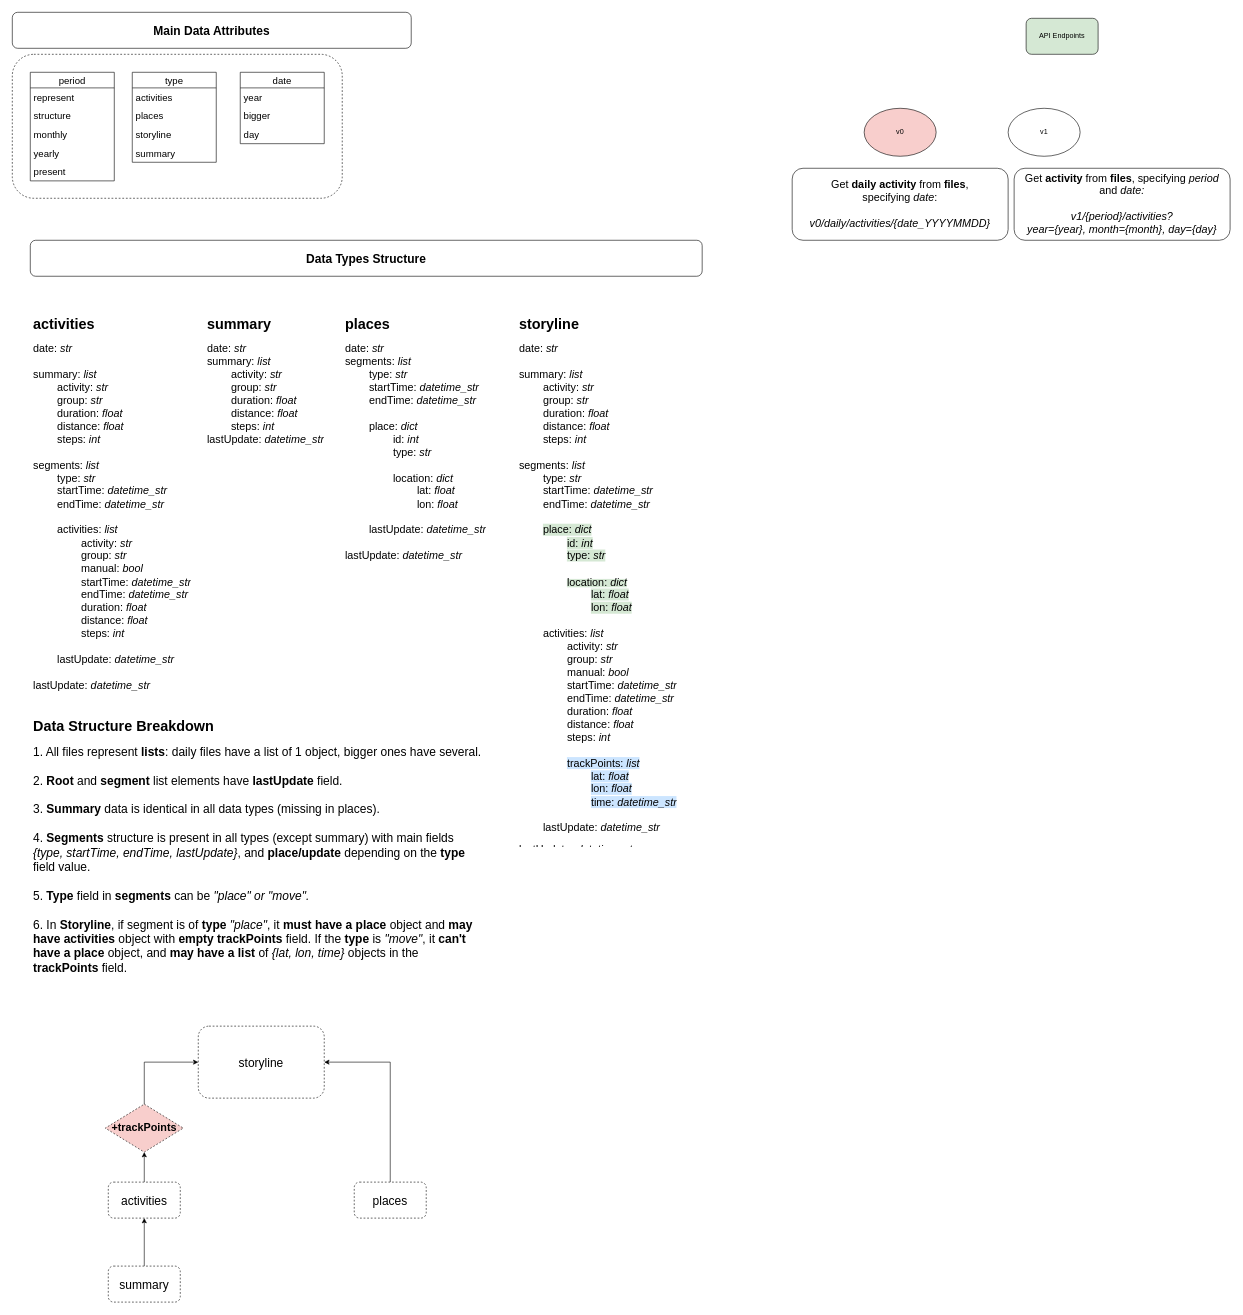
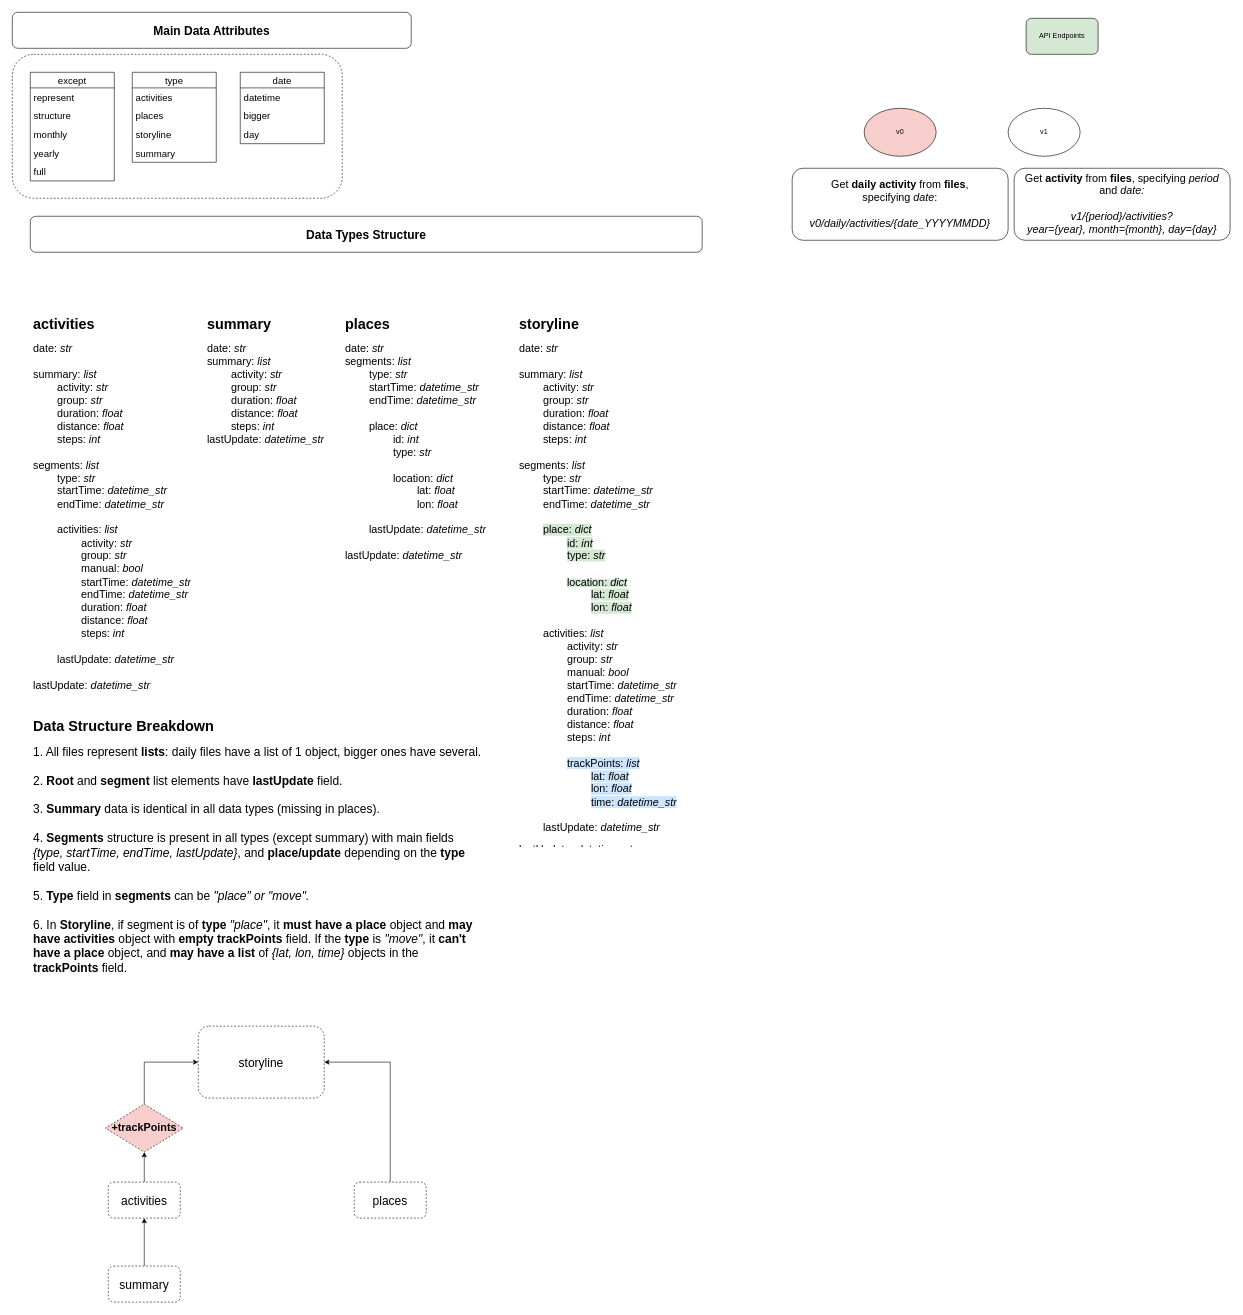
(72, 81) -> (72, 81)
(254, 98) -> (264, 98)
(52, 172) -> (42, 172)
(366, 258) -> (366, 234)
